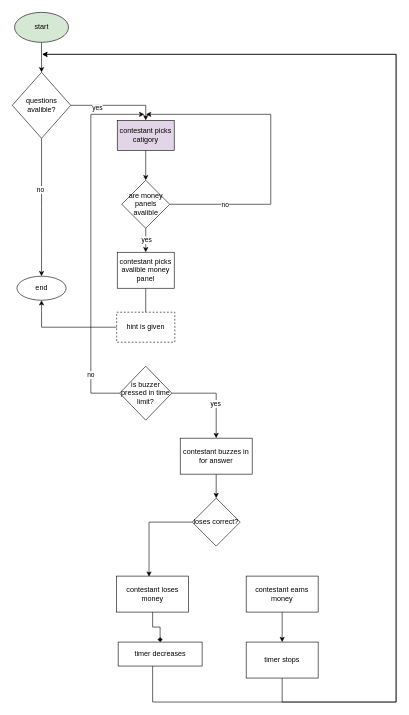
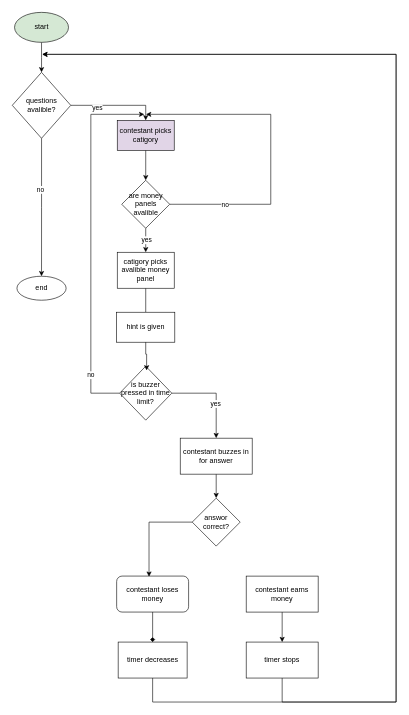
(146, 270) -> (146, 270)
(42, 316) -> (146, 354)
(146, 327) -> (146, 327)
(216, 522) -> (216, 522)
(153, 594) -> (153, 594)
(160, 654) -> (153, 660)
